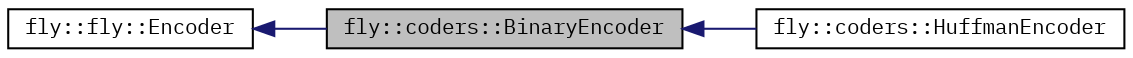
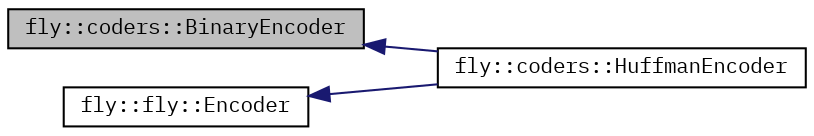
(301, 29) -> (384, 89)
